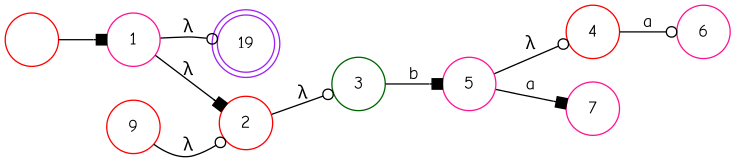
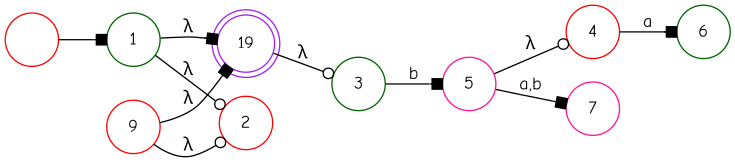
(643, 32) -> (643, 32)
(703, 32) -> (703, 32)
(184, 37) -> (184, 37)
(133, 40) -> (133, 40)
(185, 78) -> (185, 78)
(531, 85) -> (531, 85)
(297, 105) -> (298, 62)
none -> (196, 107)
